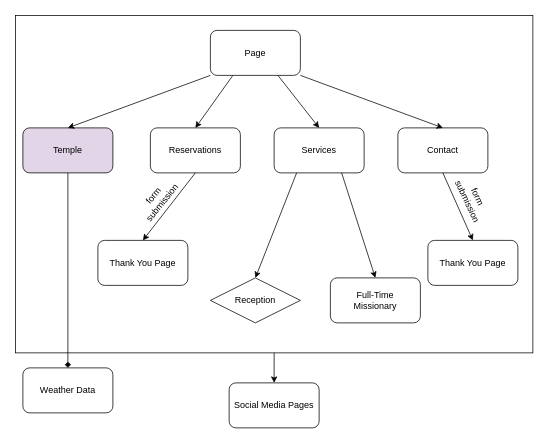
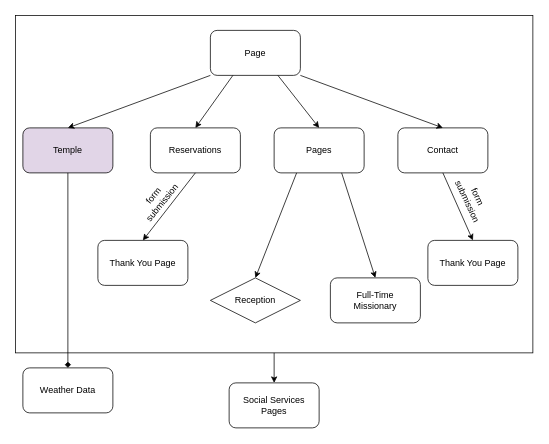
(319, 150) -> (319, 150)
(274, 405) -> (274, 405)
